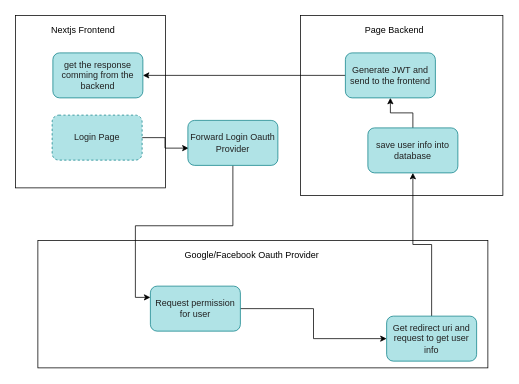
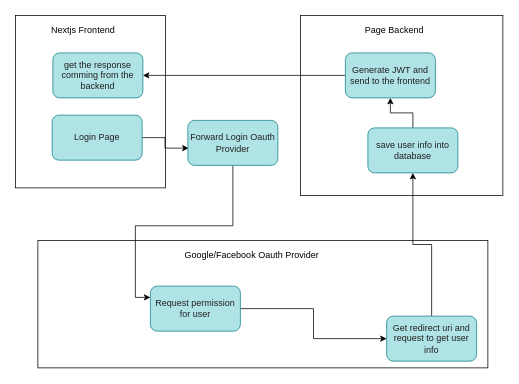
(97, 138) -> (97, 138)
